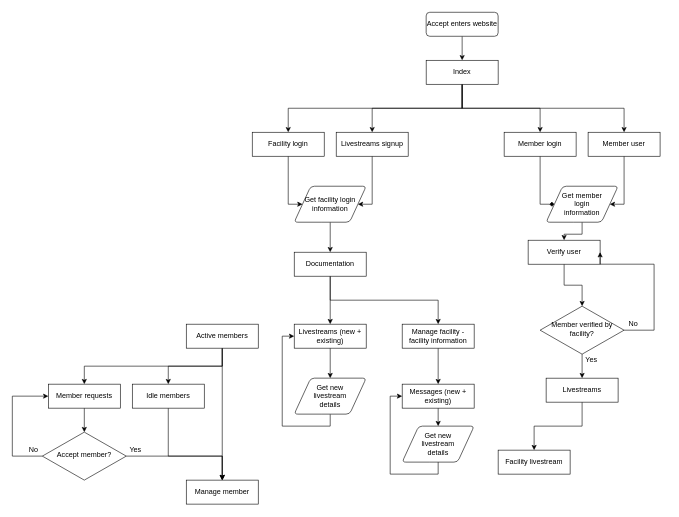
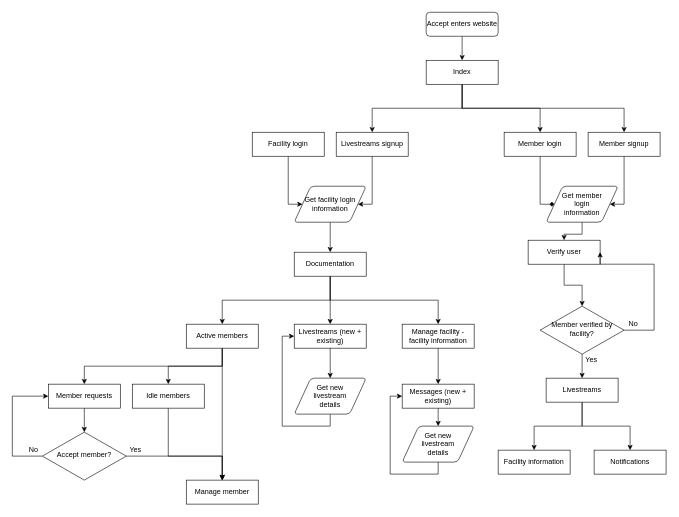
(288, 108) -> none
(624, 144) -> (624, 144)
none -> (222, 300)
none -> (629, 426)
(534, 462) -> (534, 462)
none -> (630, 462)
